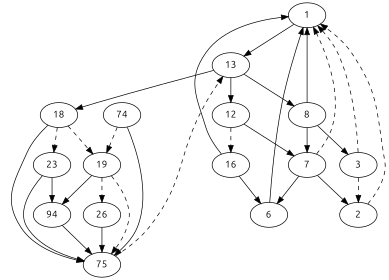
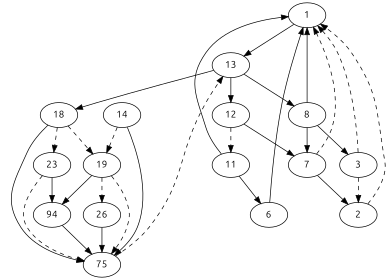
(122, 115) -> (122, 115)
(231, 165) -> (231, 165)
(290, 187) -> none
(28, 229) -> (28, 229)
